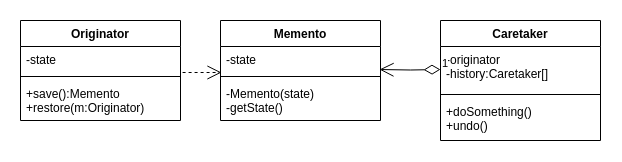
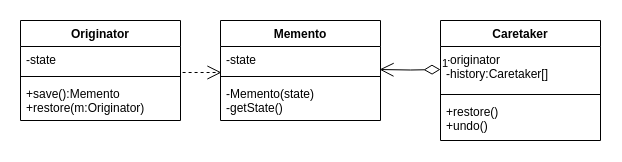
(492, 120) -> (480, 120)
